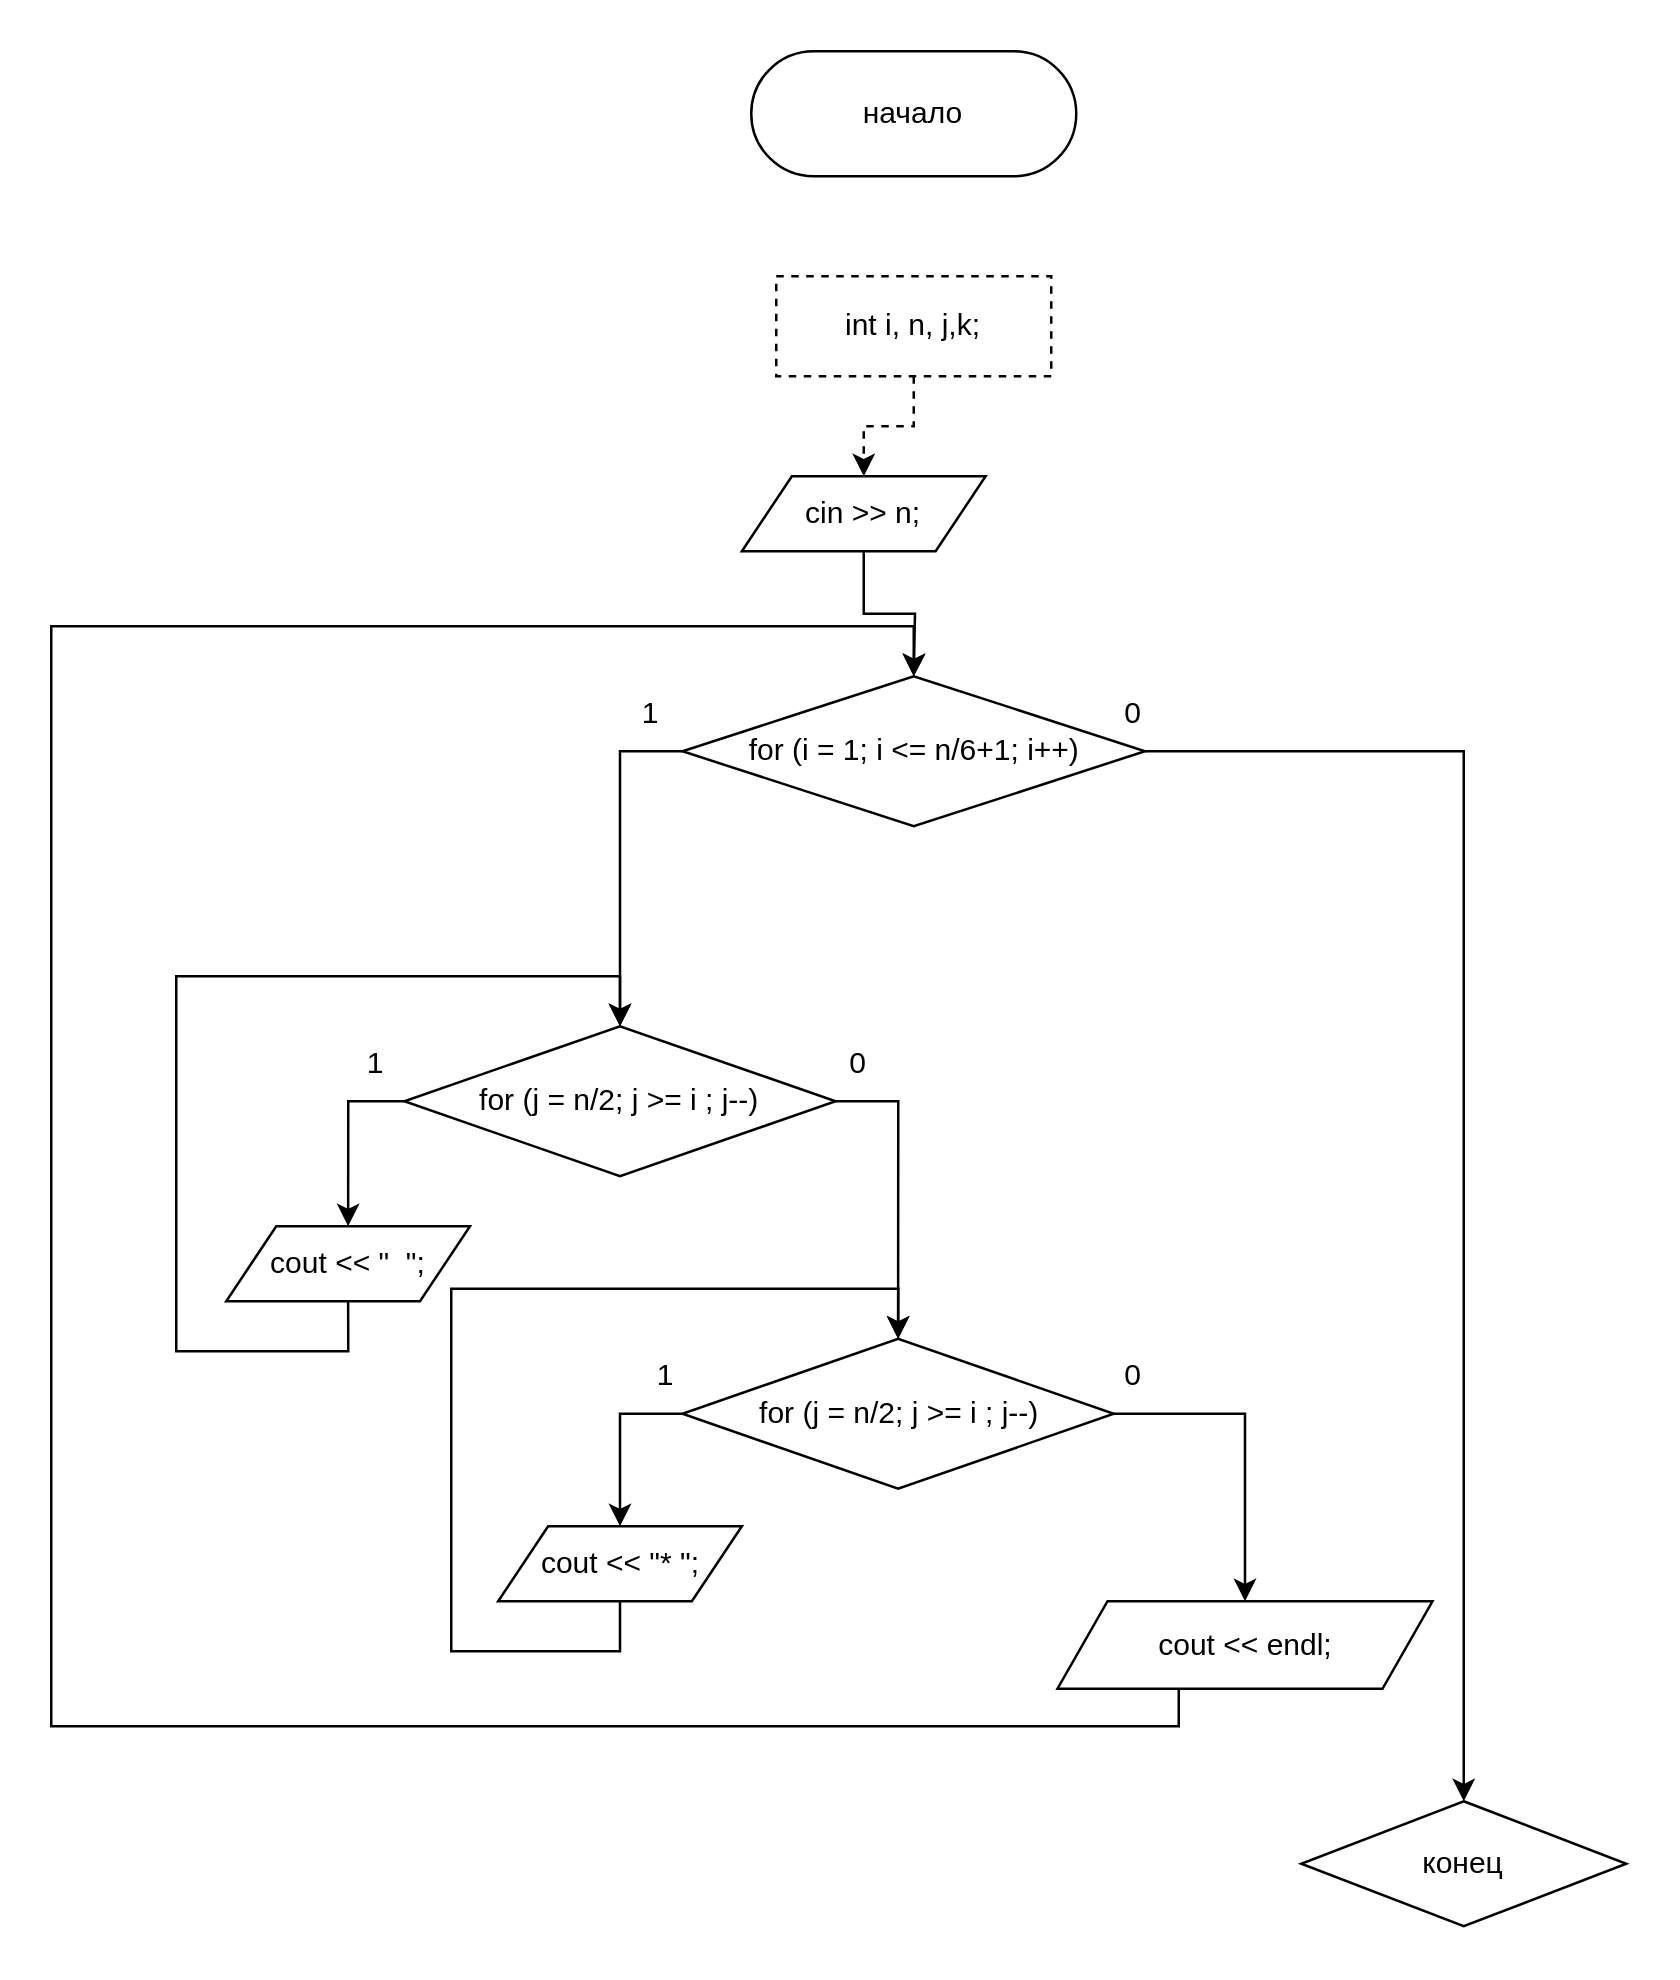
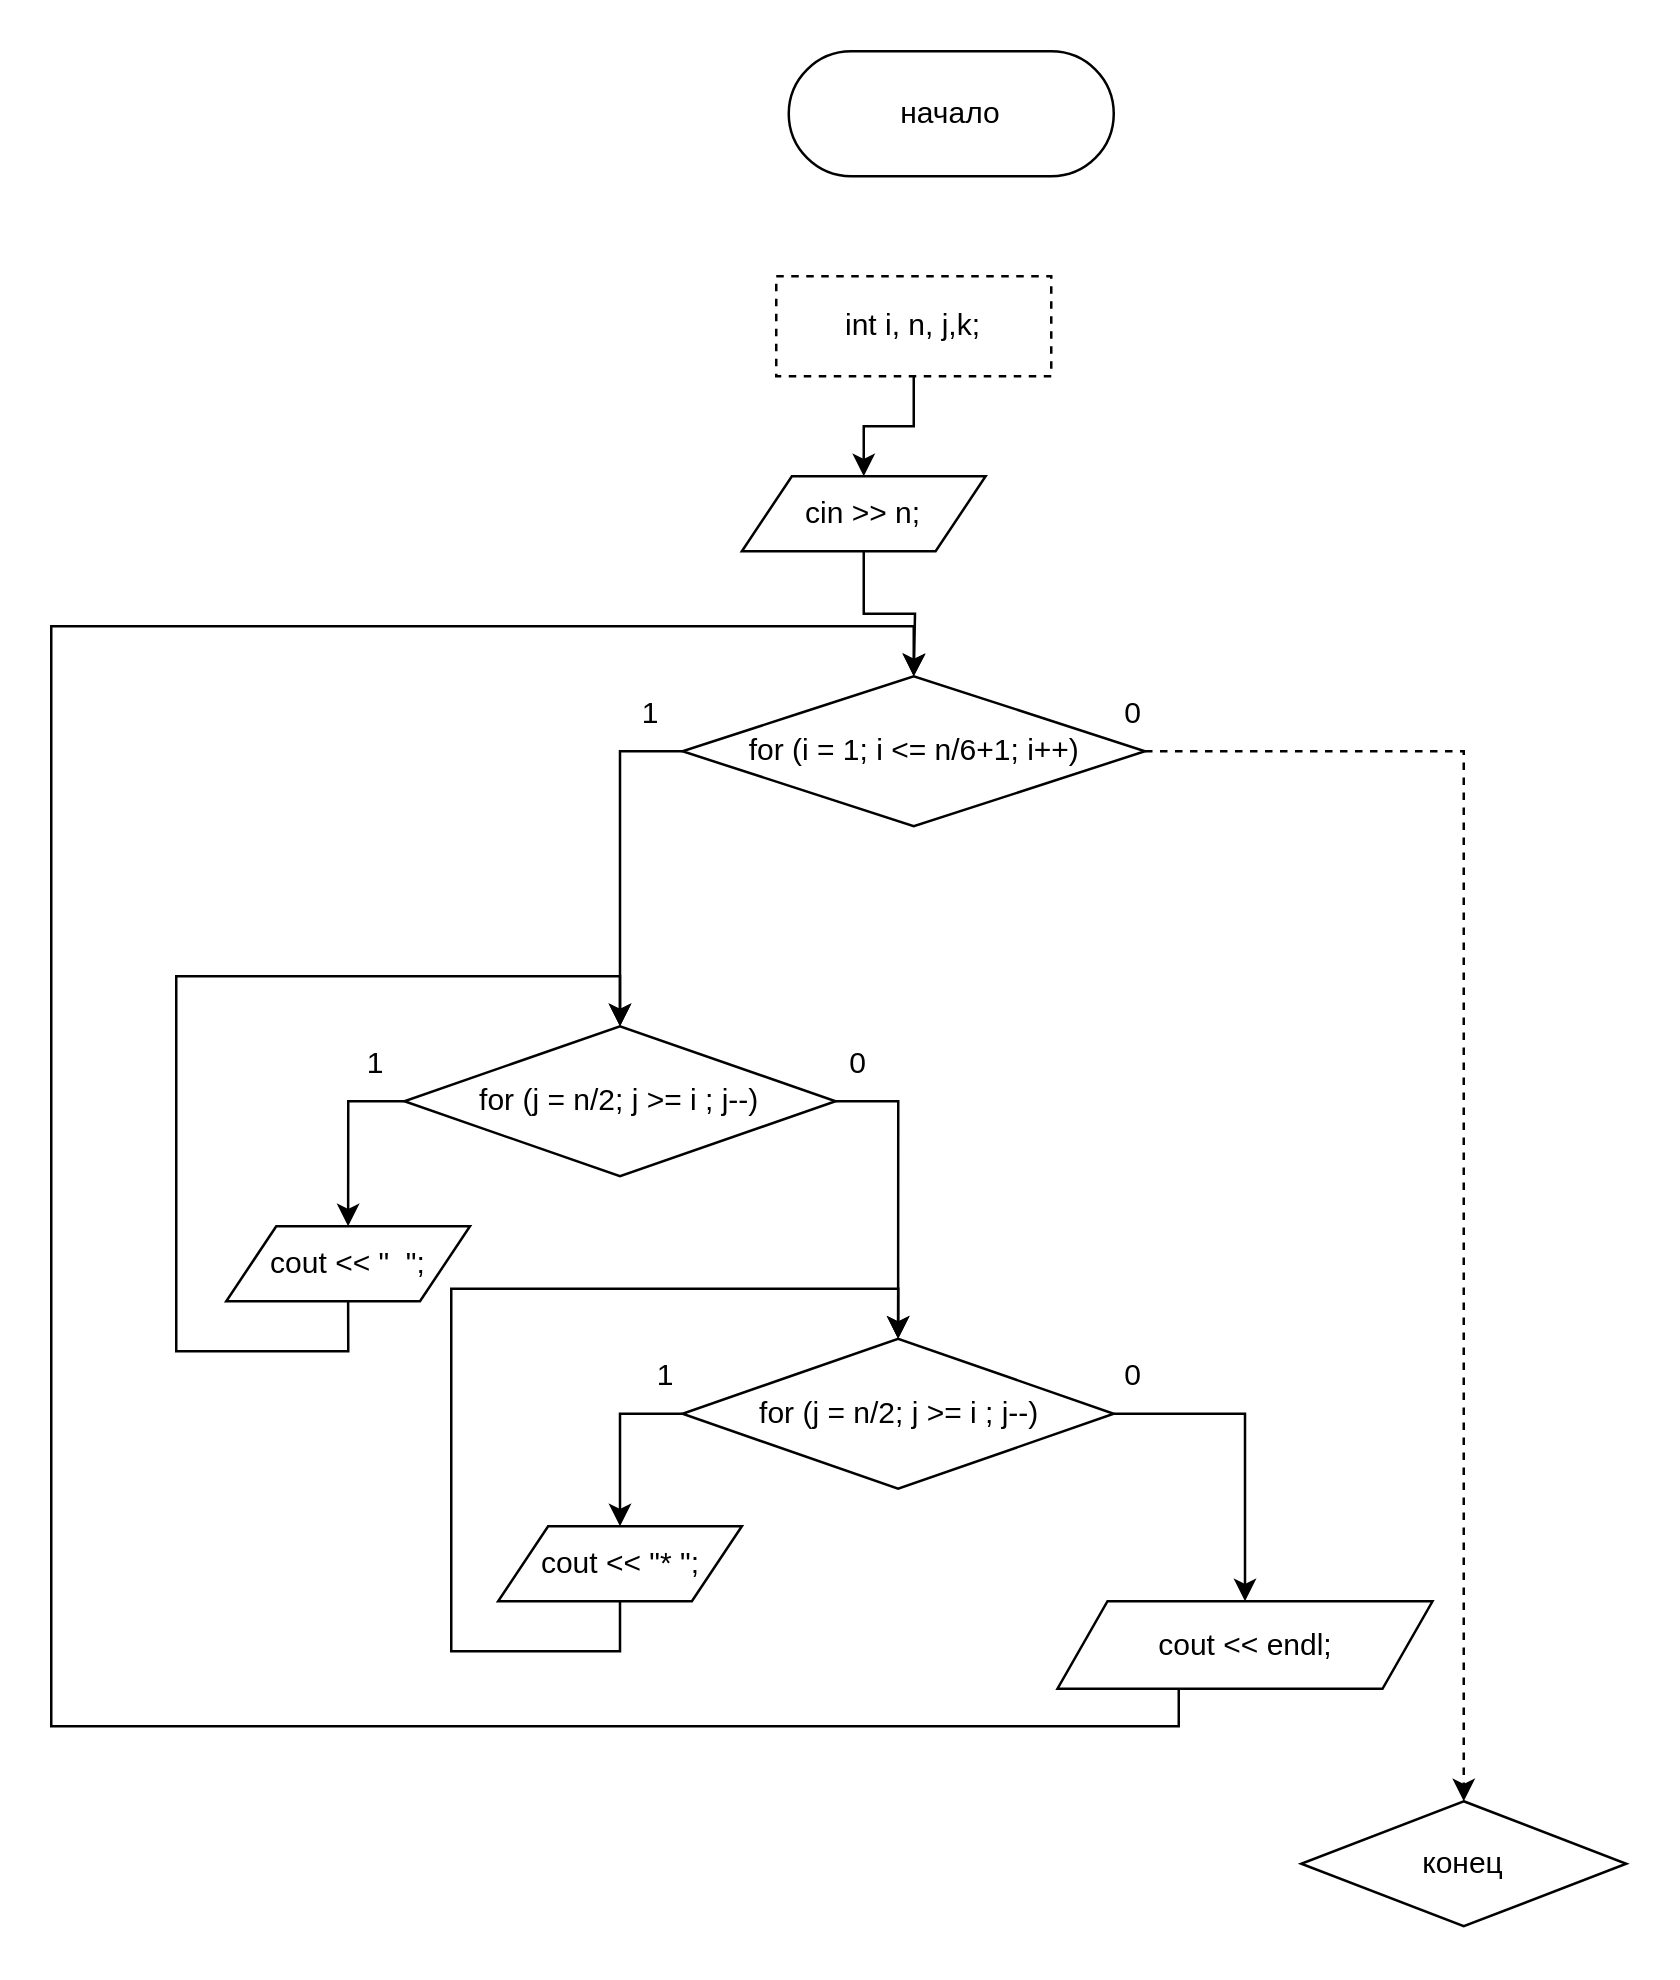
(914, 114) -> (951, 114)
(894, 426) -> (894, 426)
(1464, 1113) -> (1464, 1113)
